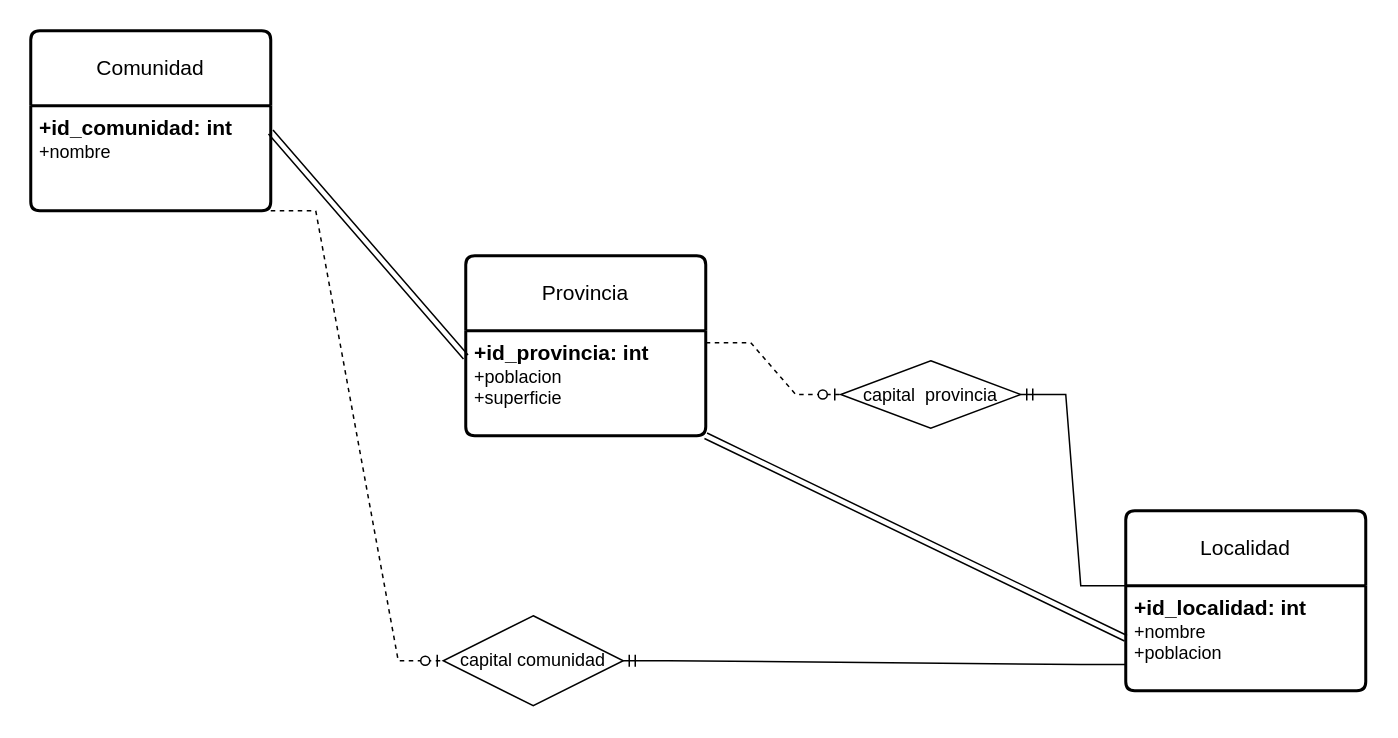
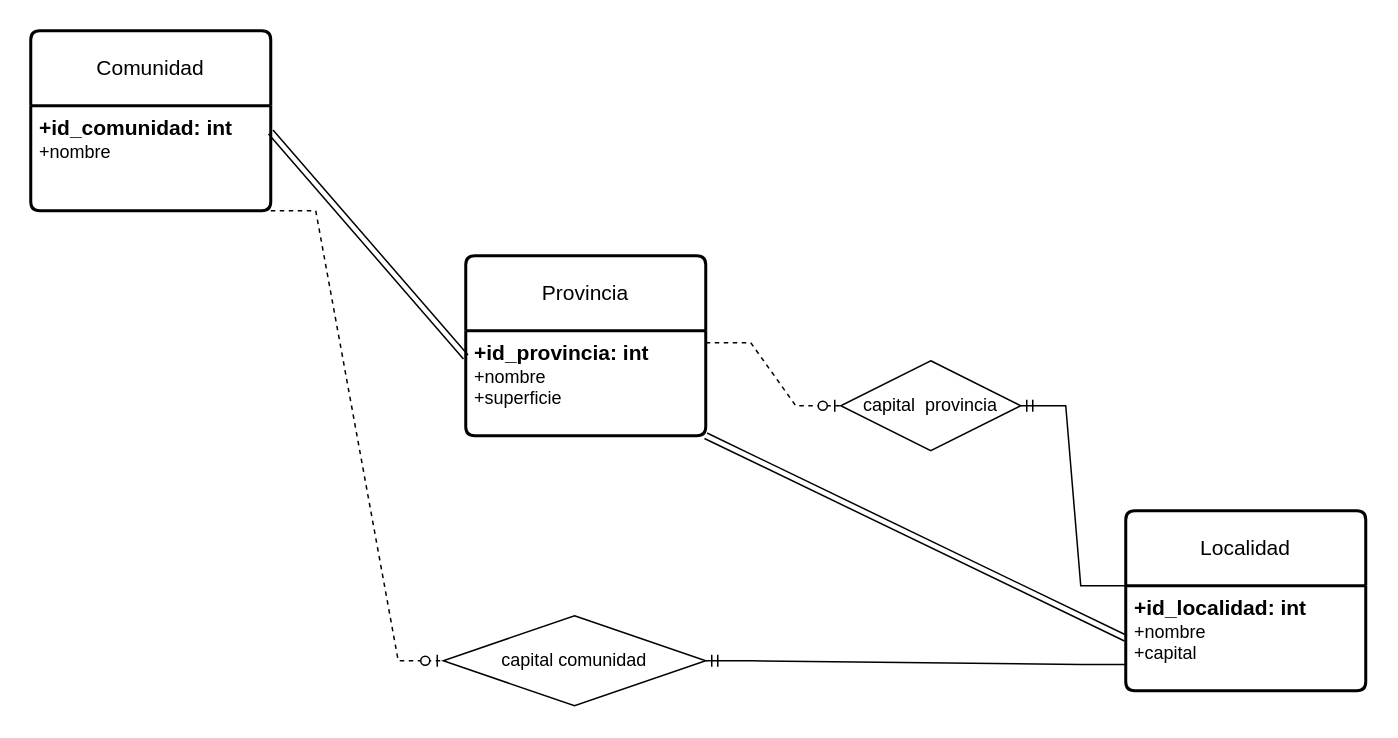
(551, 374) -> (551, 374)
(931, 395) -> (931, 406)
(1209, 629) -> (1209, 629)
(533, 661) -> (575, 661)
